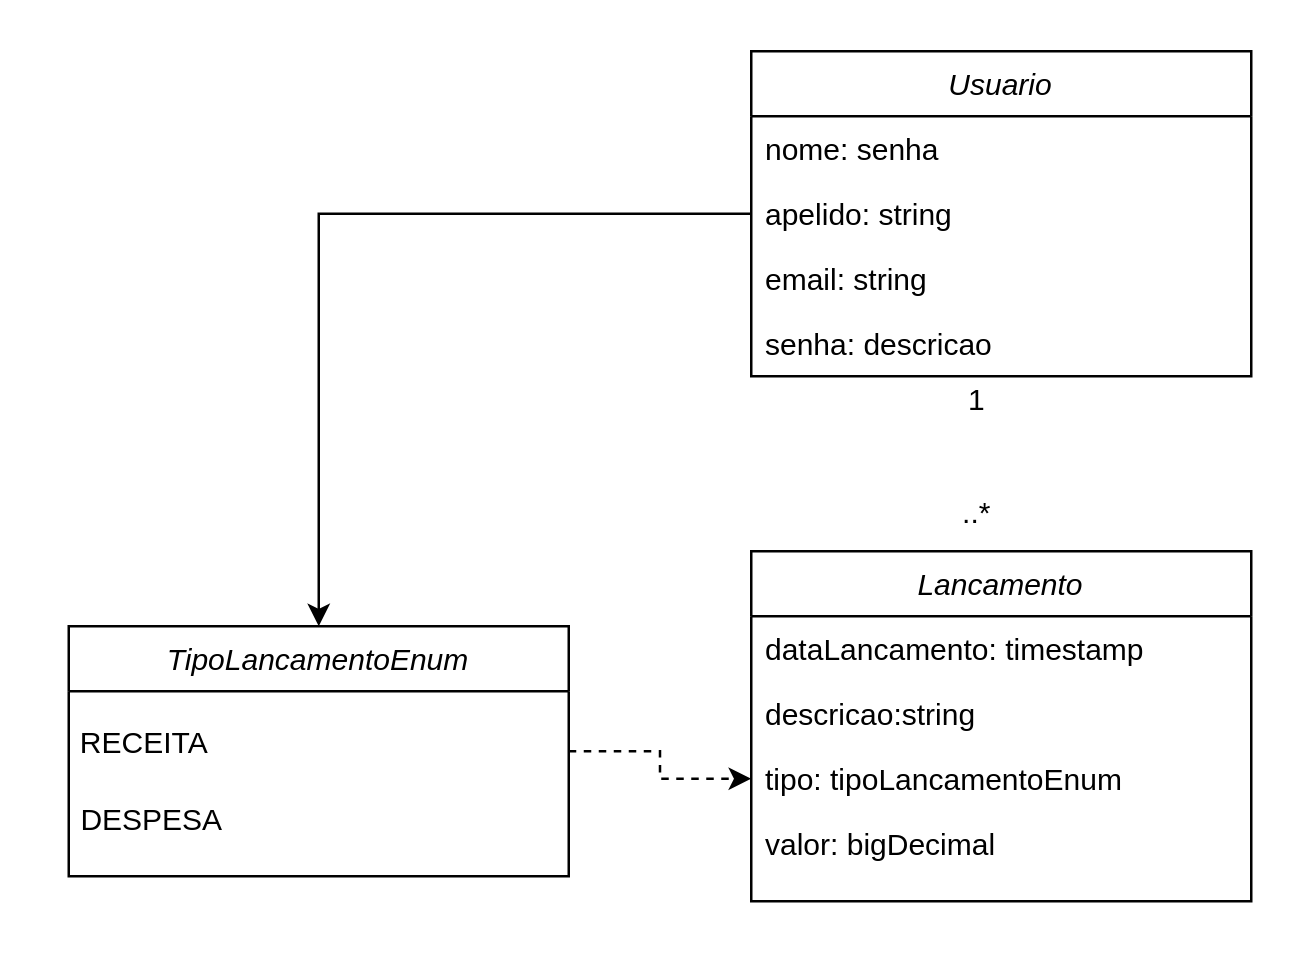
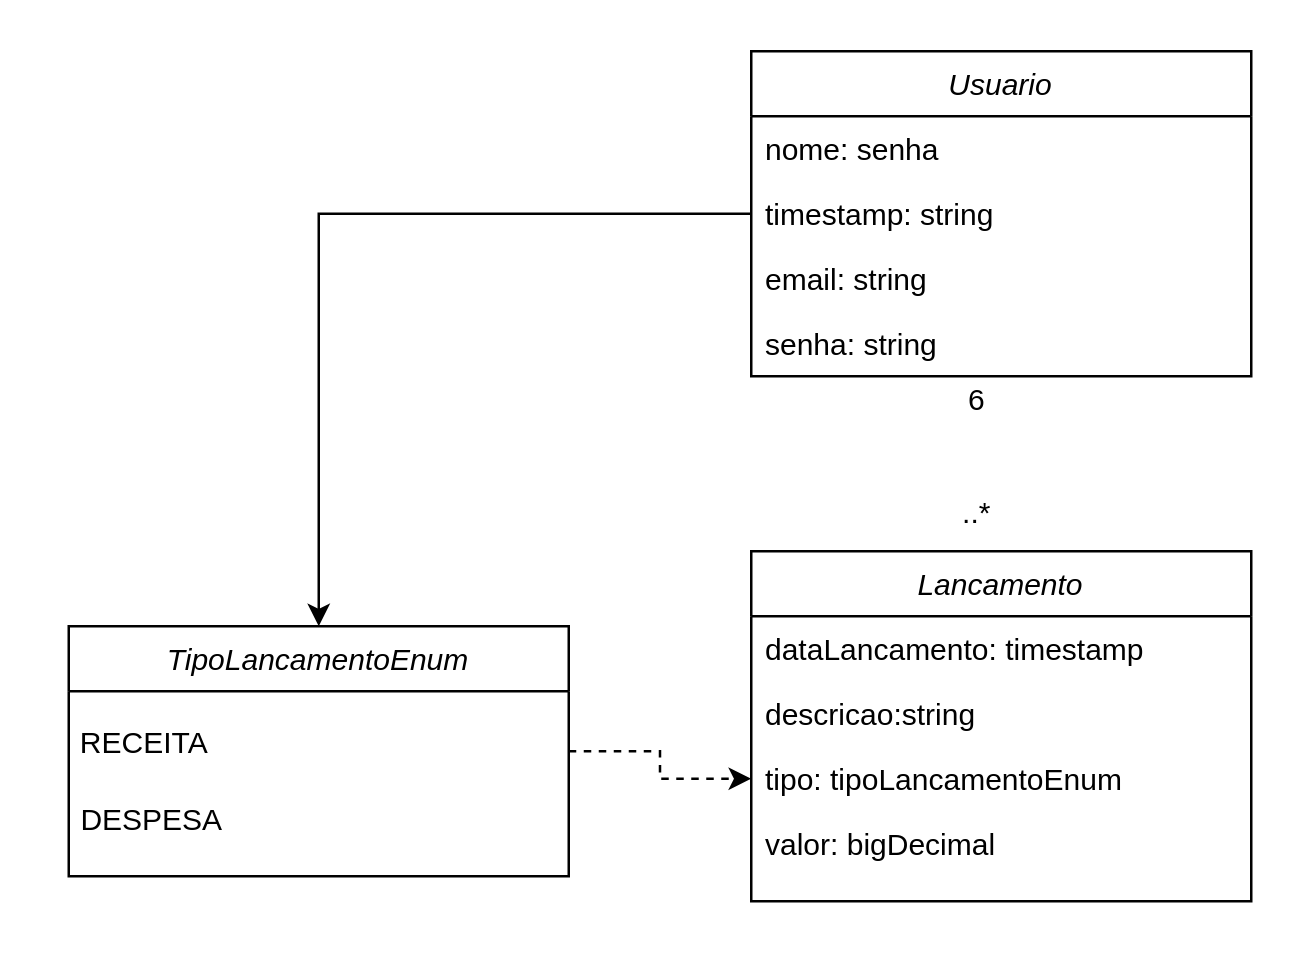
(872, 215) -> (892, 215)
(888, 345) -> (863, 345)
(978, 401) -> (978, 401)
